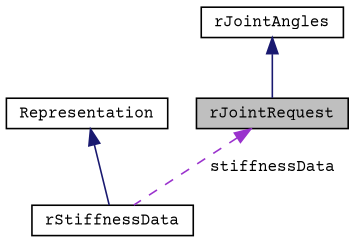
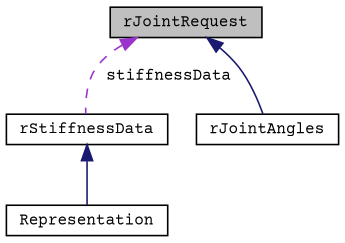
(272, 76) -> (246, 78)
(102, 175) -> (87, 183)
